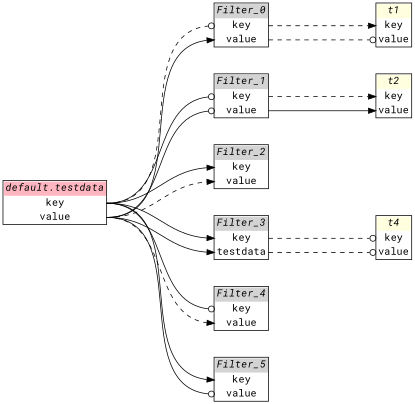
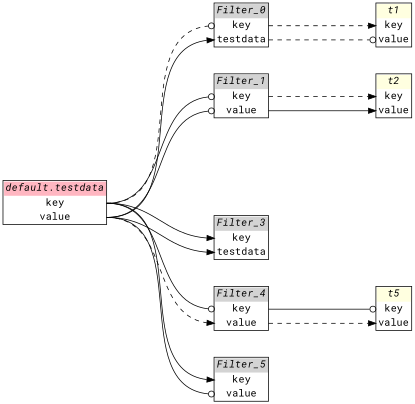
(242, 39) -> (242, 39)
(241, 167) -> none
(394, 238) -> none
none -> (394, 308)
